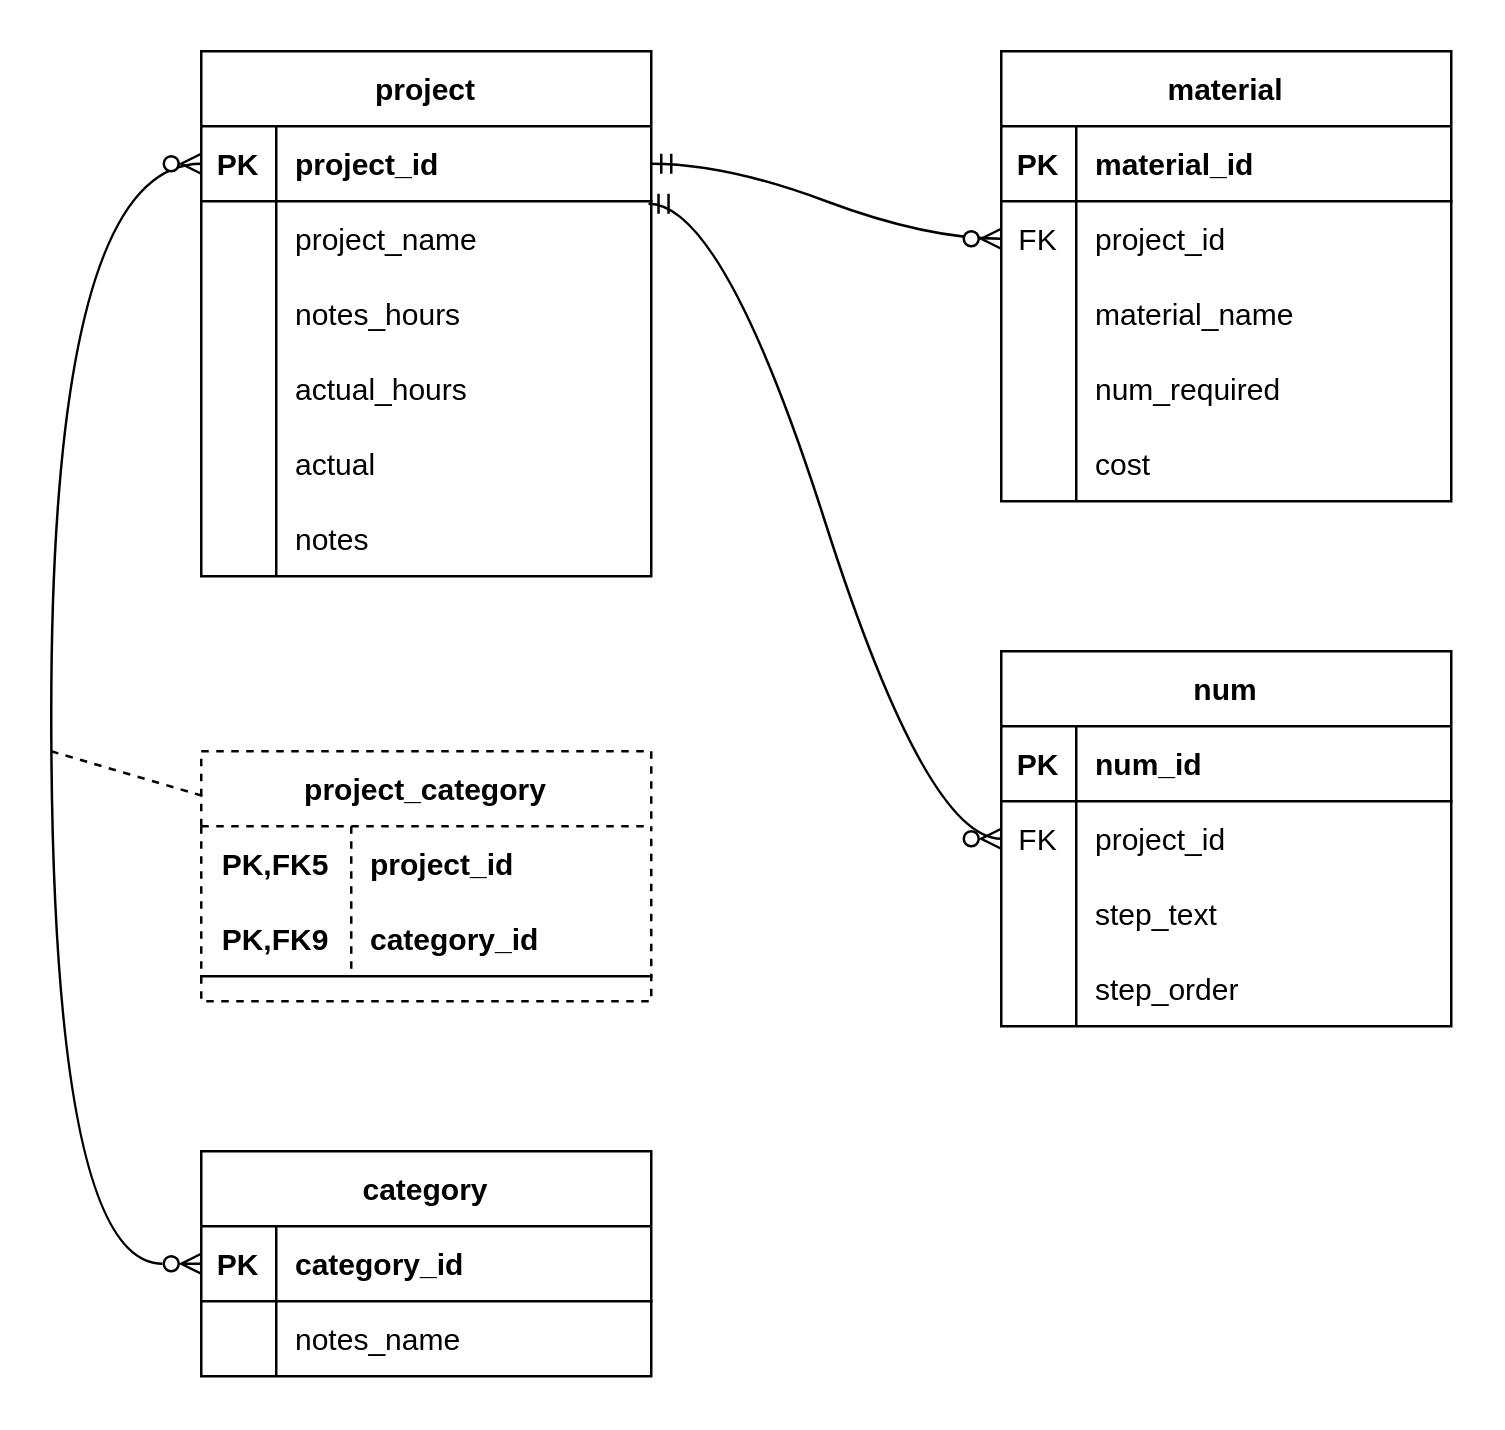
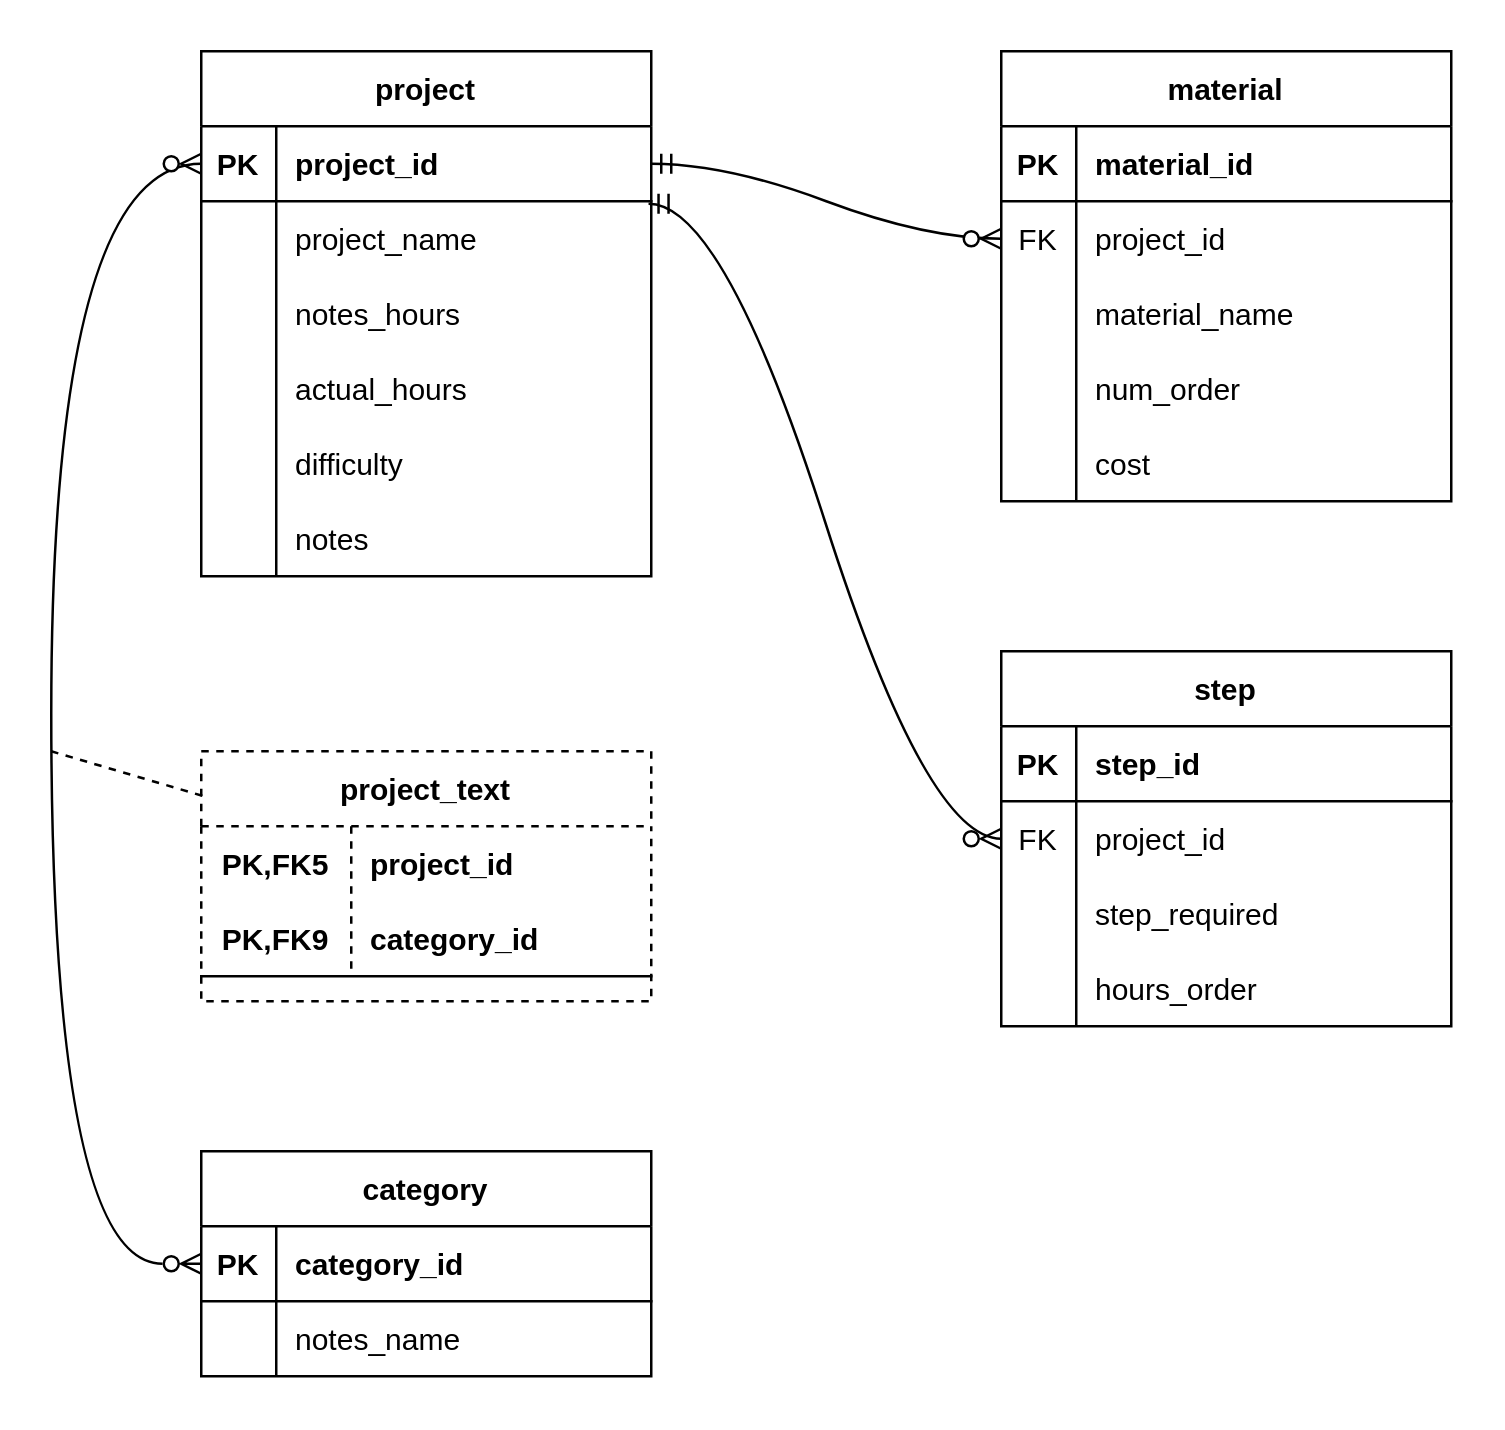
(1192, 390) -> (1171, 390)
(342, 465) -> (367, 465)
(1225, 690) -> (1225, 690)
(1142, 765) -> (1150, 765)
(425, 790) -> (425, 790)
(1171, 915) -> (1200, 915)
(1179, 990) -> (1187, 990)
